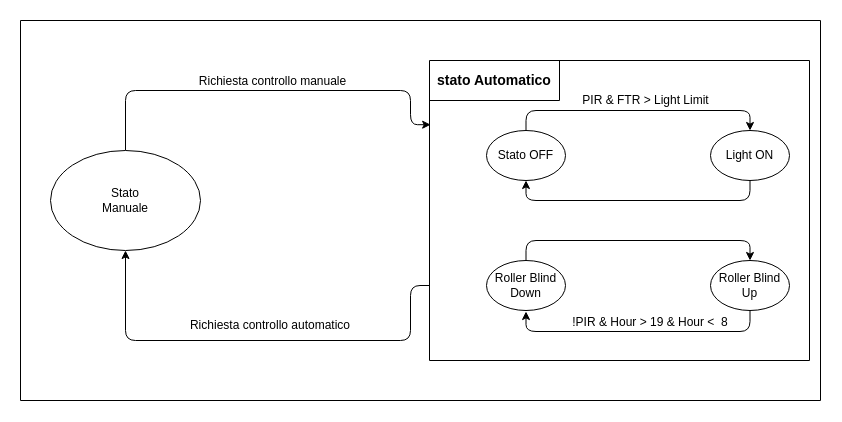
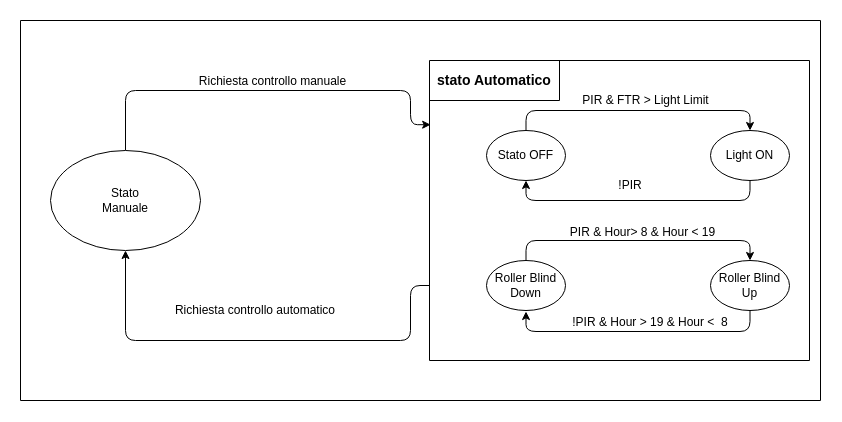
none -> (631, 186)
none -> (643, 233)
(271, 326) -> (256, 311)
